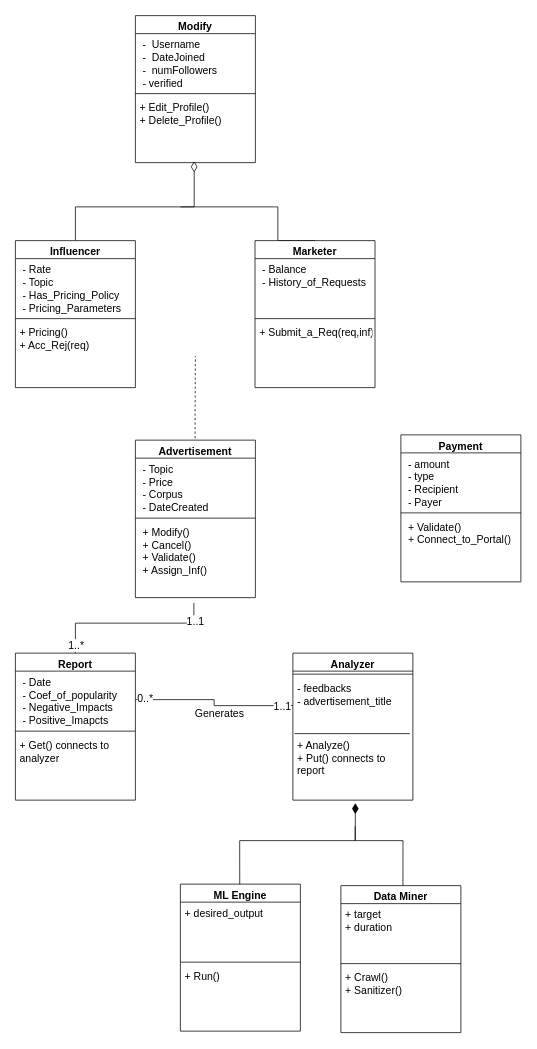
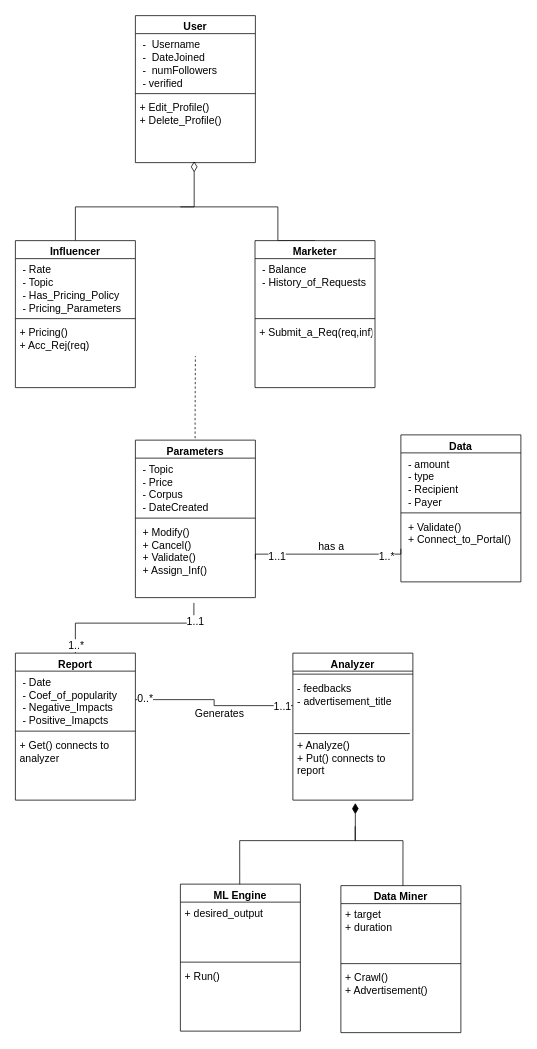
(195, 27) -> (195, 27)
(461, 446) -> (461, 446)
(195, 451) -> (195, 451)
none -> (328, 554)
(369, 978) -> (369, 978)
